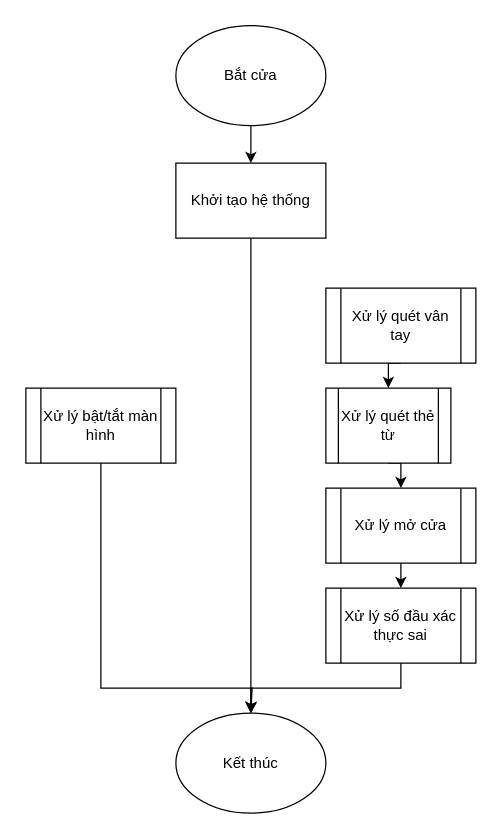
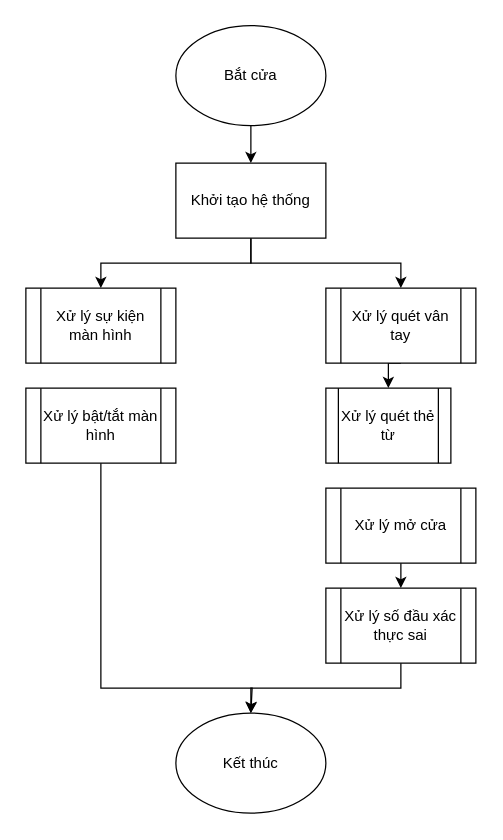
none -> (166, 263)
none -> (101, 326)
(401, 470) -> none
(251, 474) -> (335, 263)
